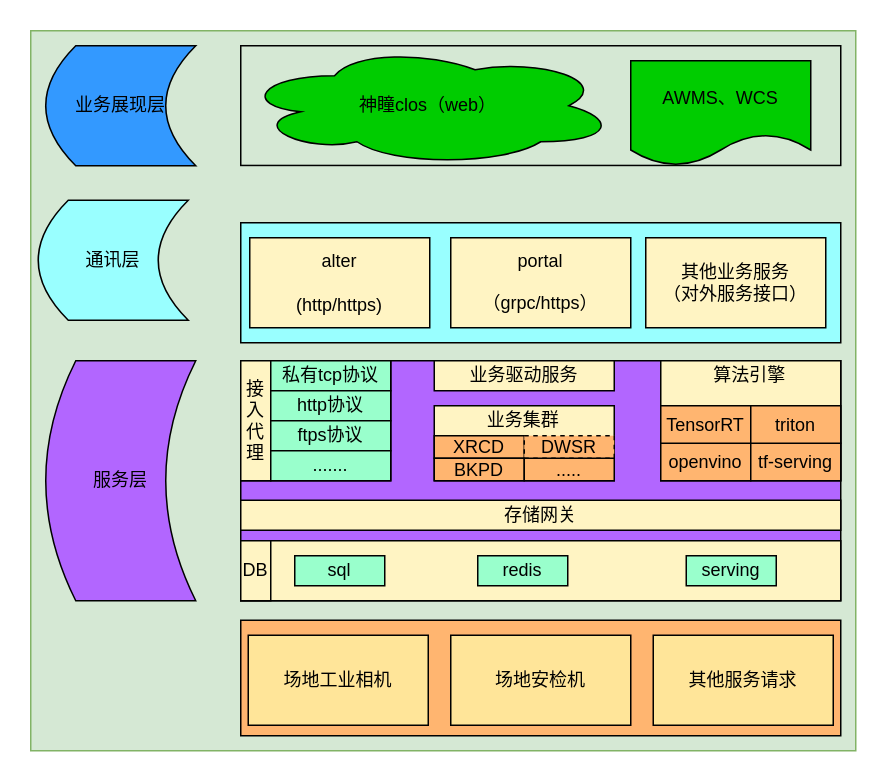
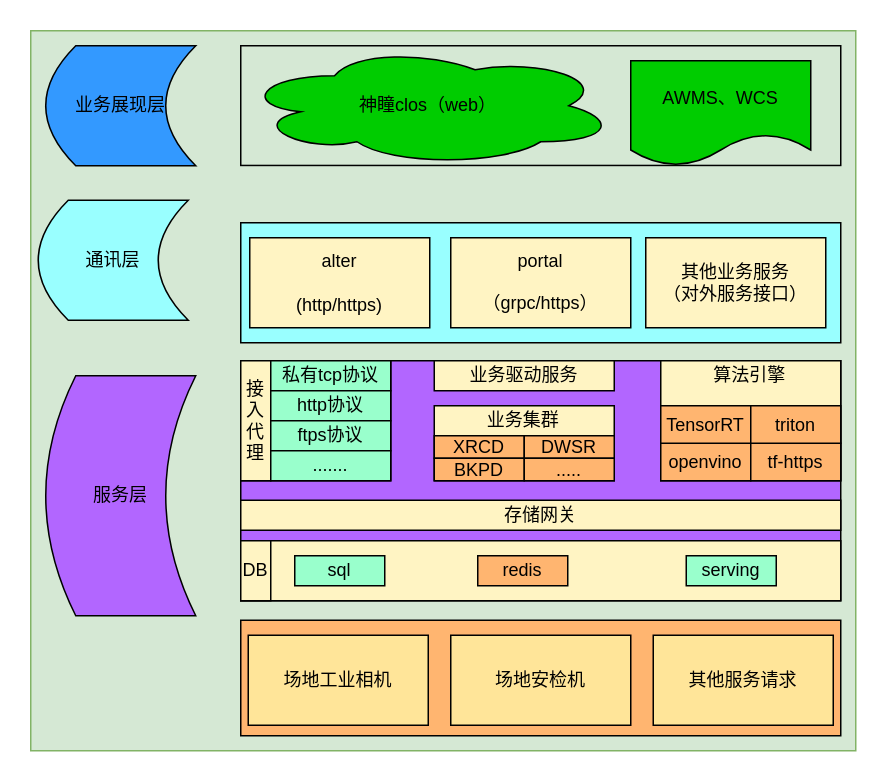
(569, 447) -> (569, 447)
(796, 463) -> (796, 463)
(121, 481) -> (121, 496)
(523, 571) -> (523, 571)
